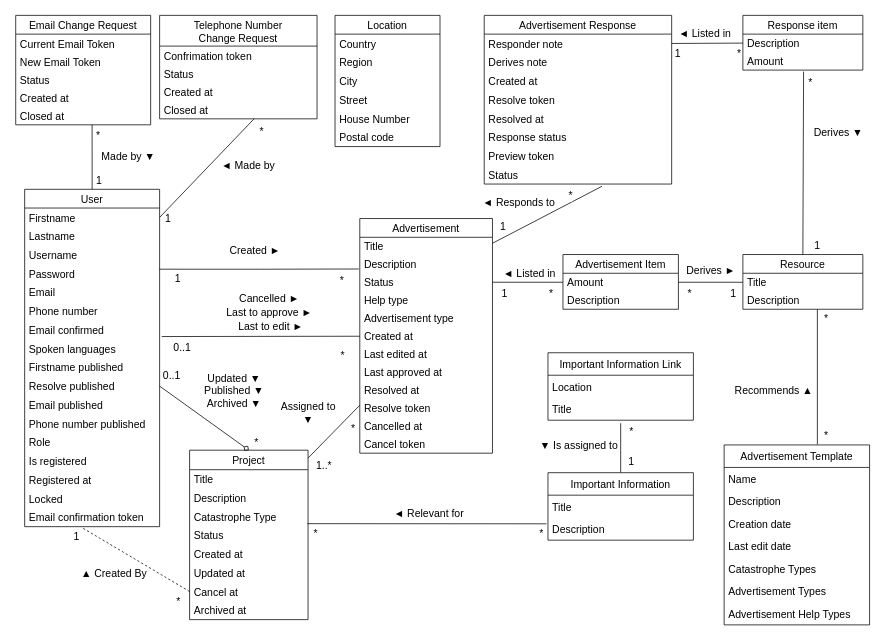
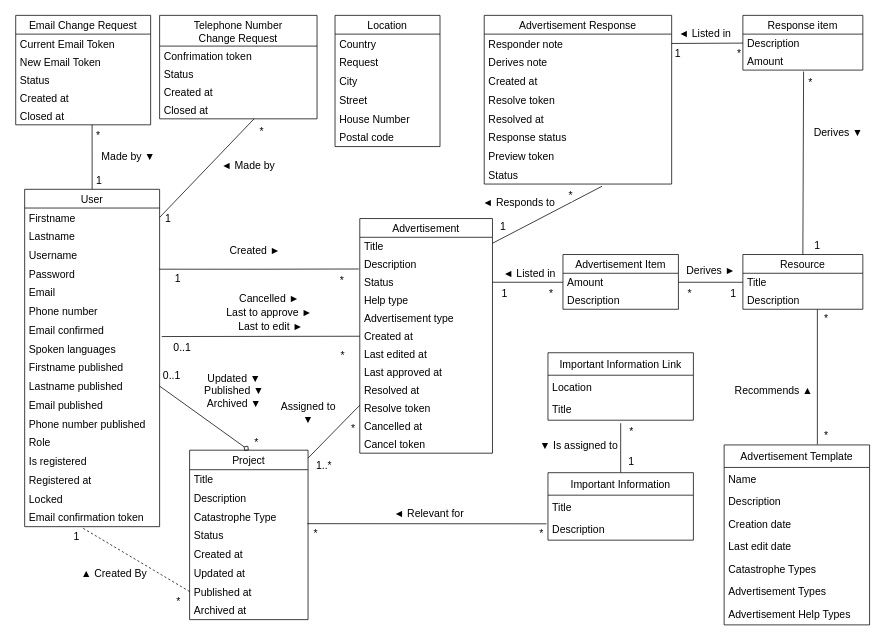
(355, 63) -> (360, 63)
(73, 387) -> (77, 387)
(217, 592) -> (225, 592)
